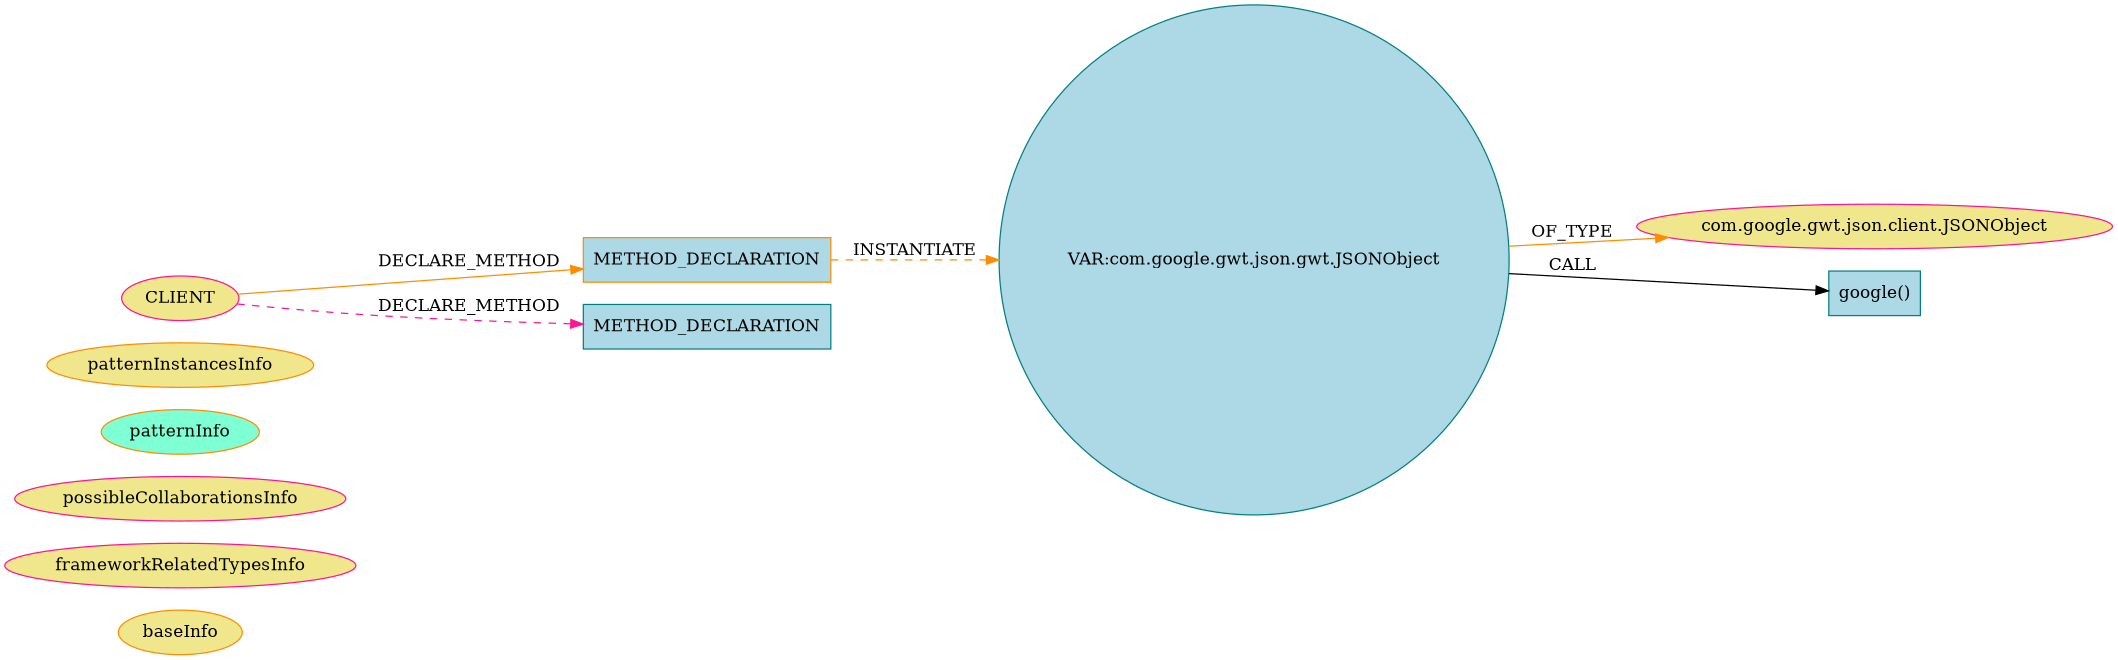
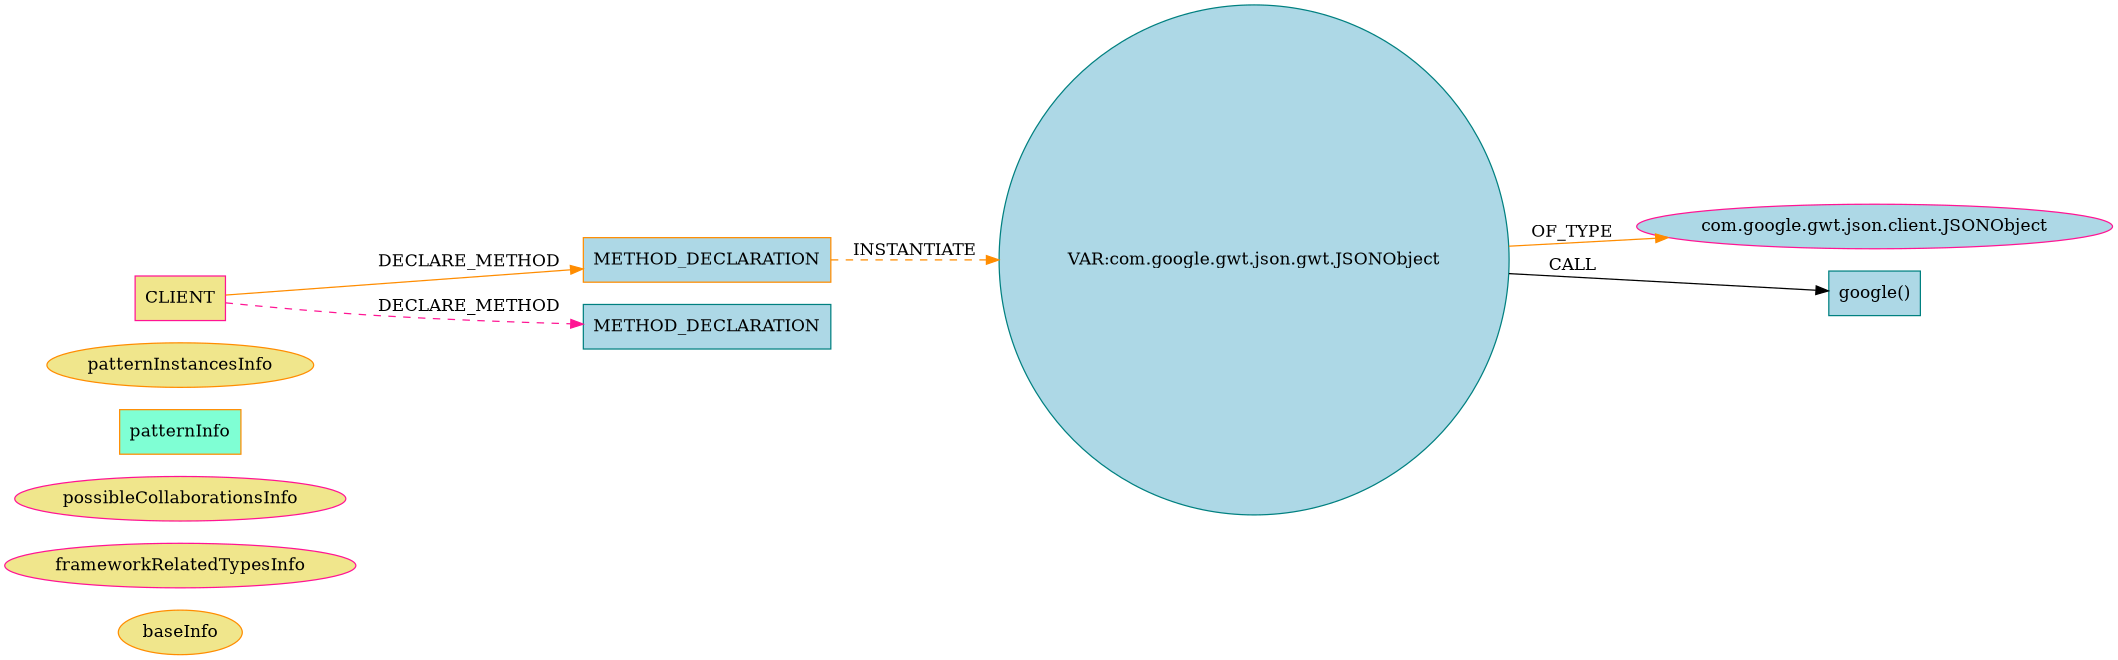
(1875, 226) -> (1875, 226)
(180, 298) -> (180, 298)
(180, 432) -> (180, 432)
